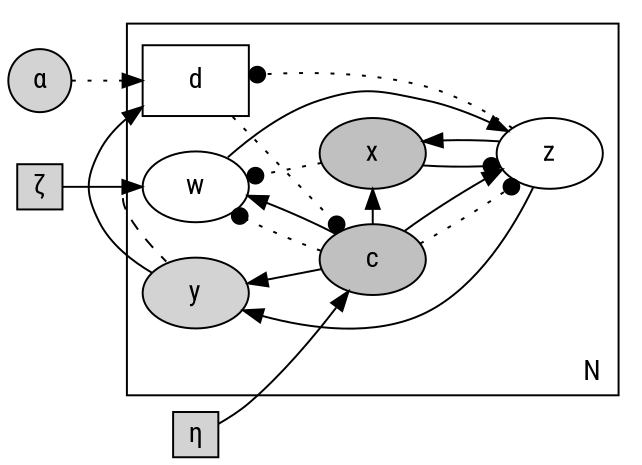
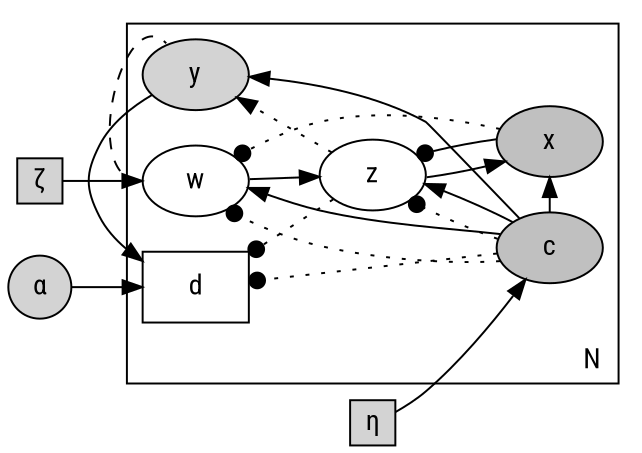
(97, 81) -> (97, 287)
(272, 157) -> (370, 268)
(426, 313) -> (307, 138)
